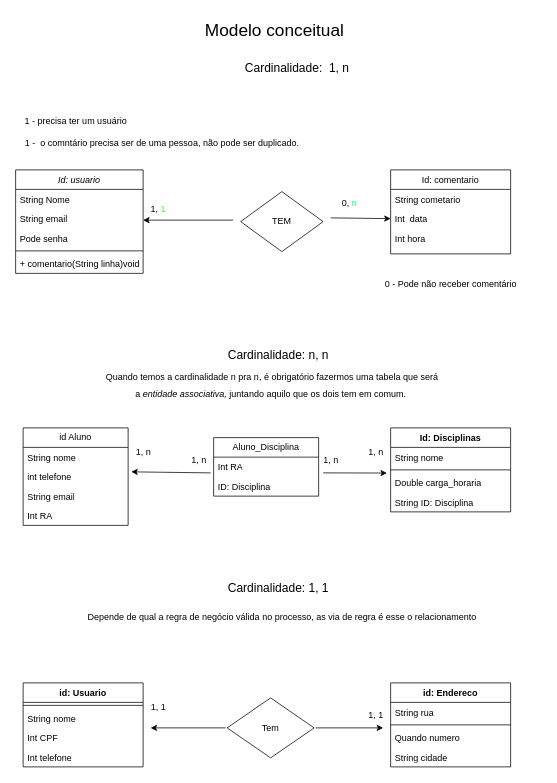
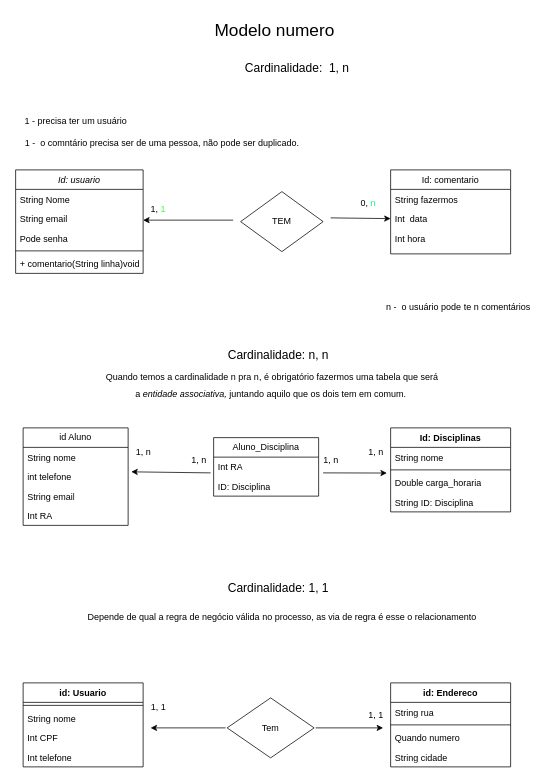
(275, 30) -> (275, 30)
(431, 200) -> (430, 200)
(349, 203) -> (368, 203)
(450, 285) -> none
none -> (458, 307)
